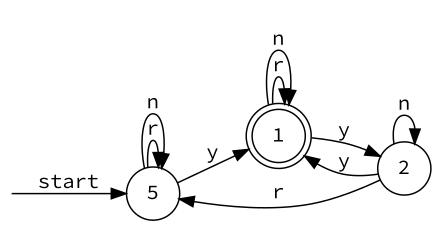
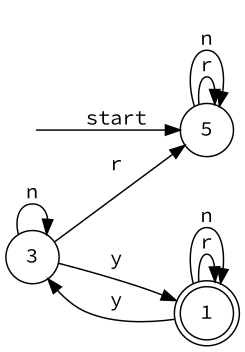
(404, 168) -> (33, 257)
(206, 169) -> none
